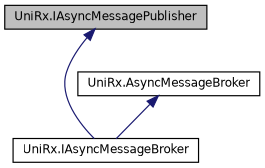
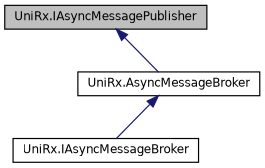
(65, 90) -> (142, 55)
